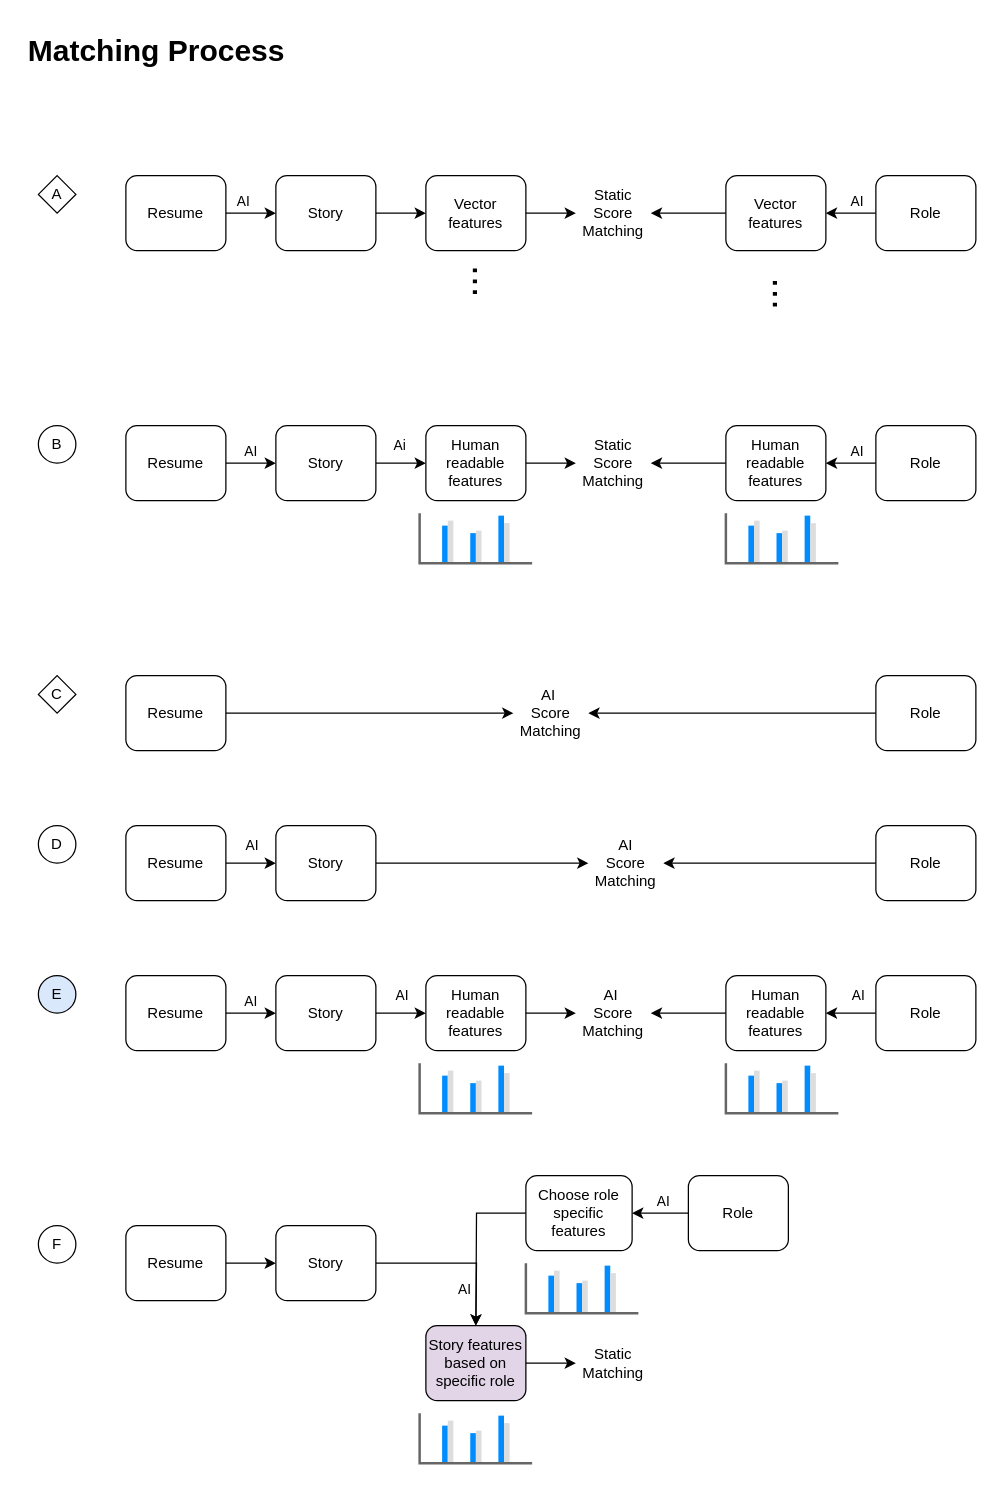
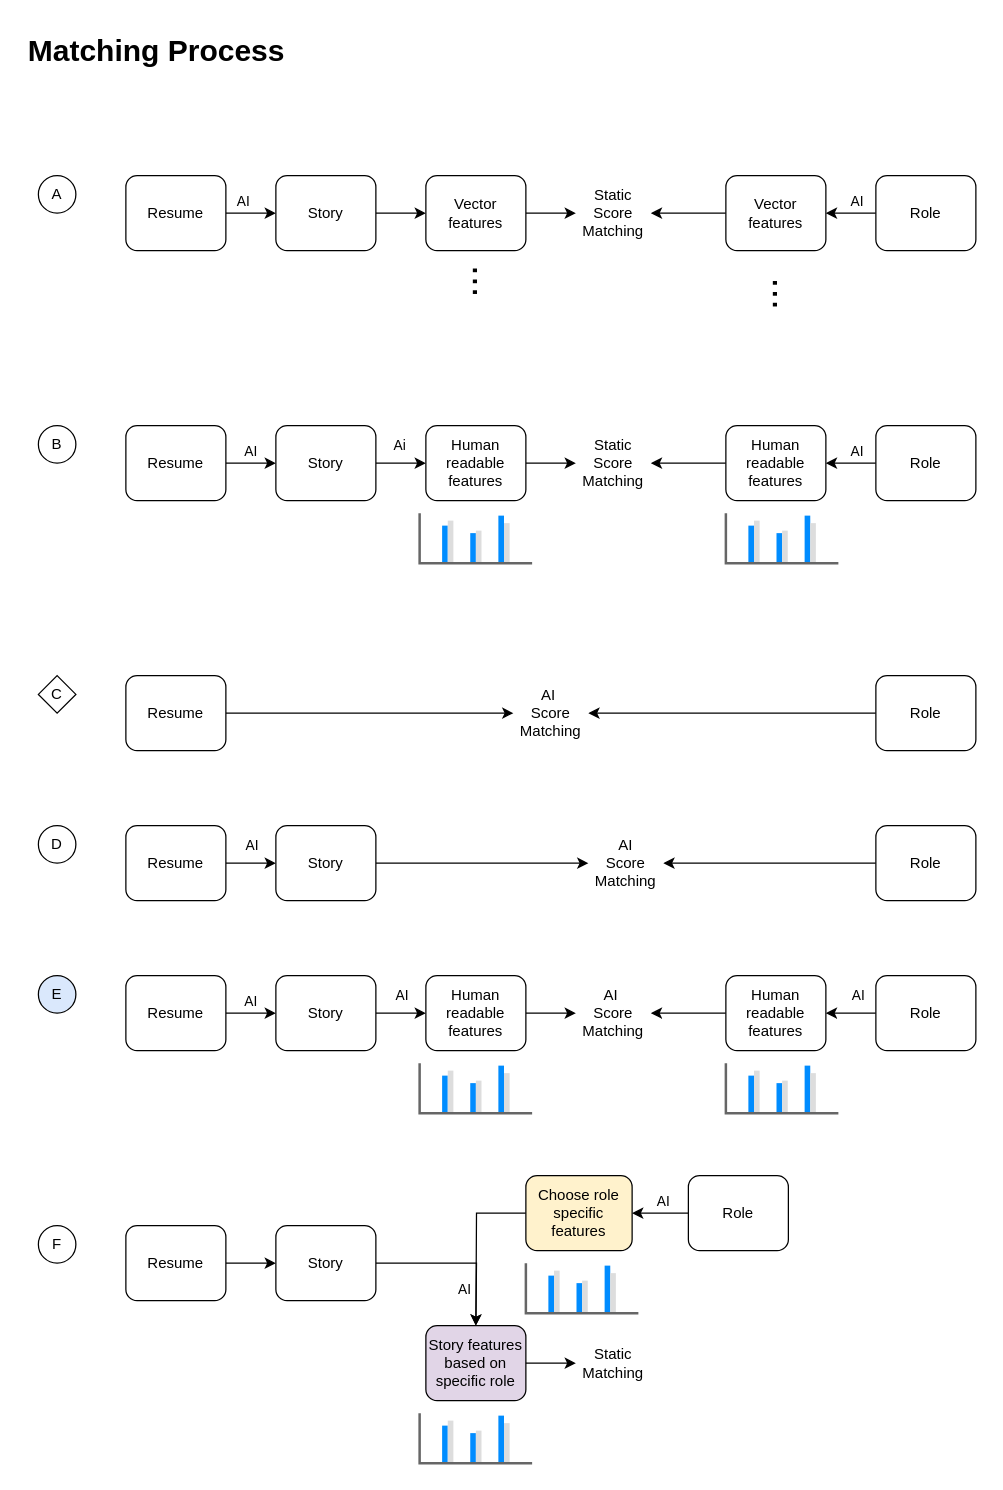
(57, 194) -> (57, 194)
(579, 1213) -> (579, 1213)
